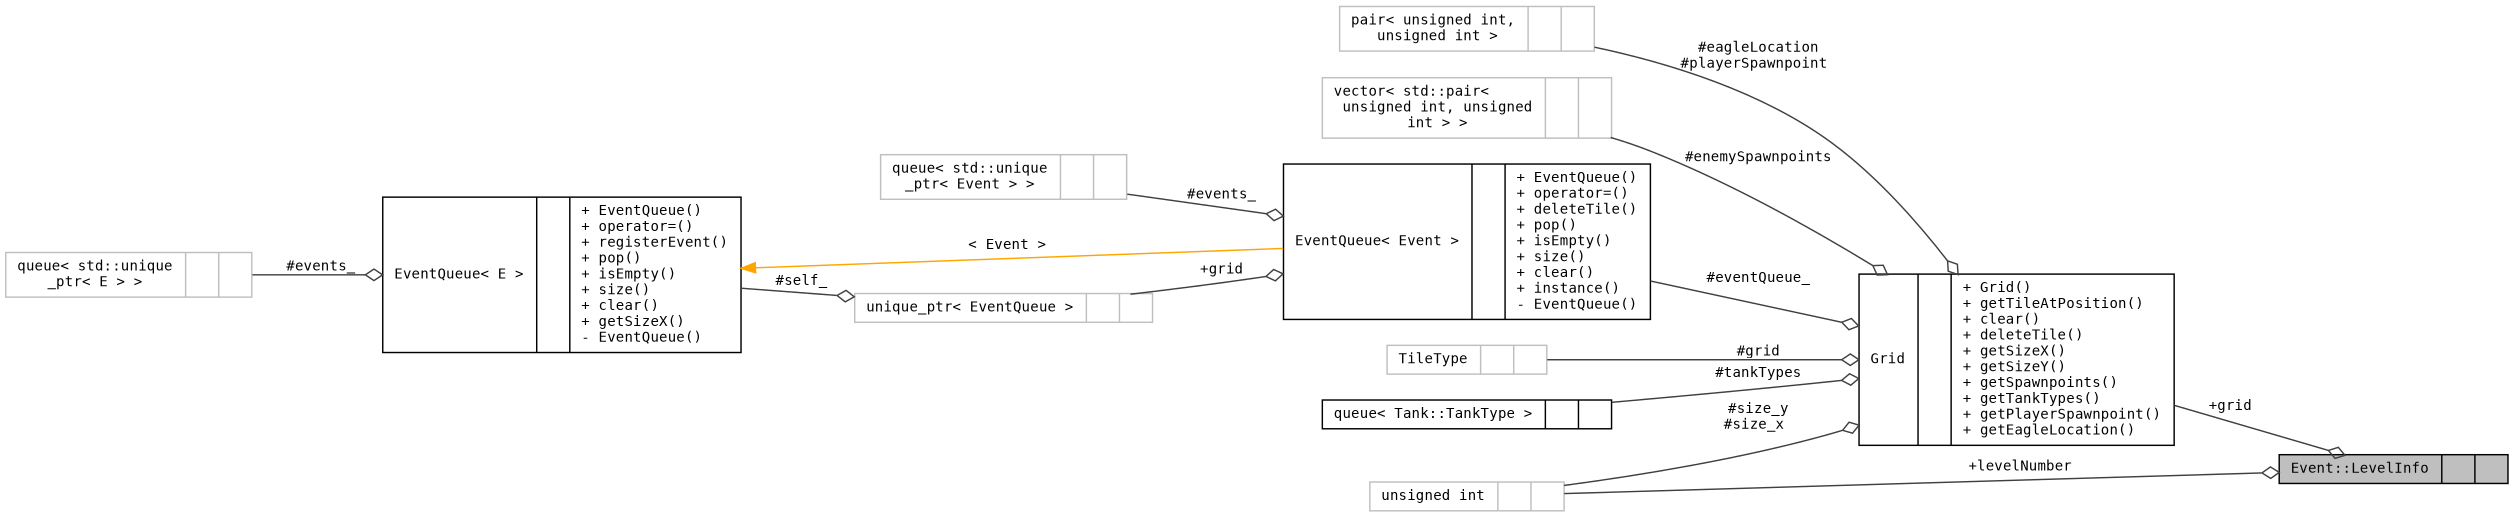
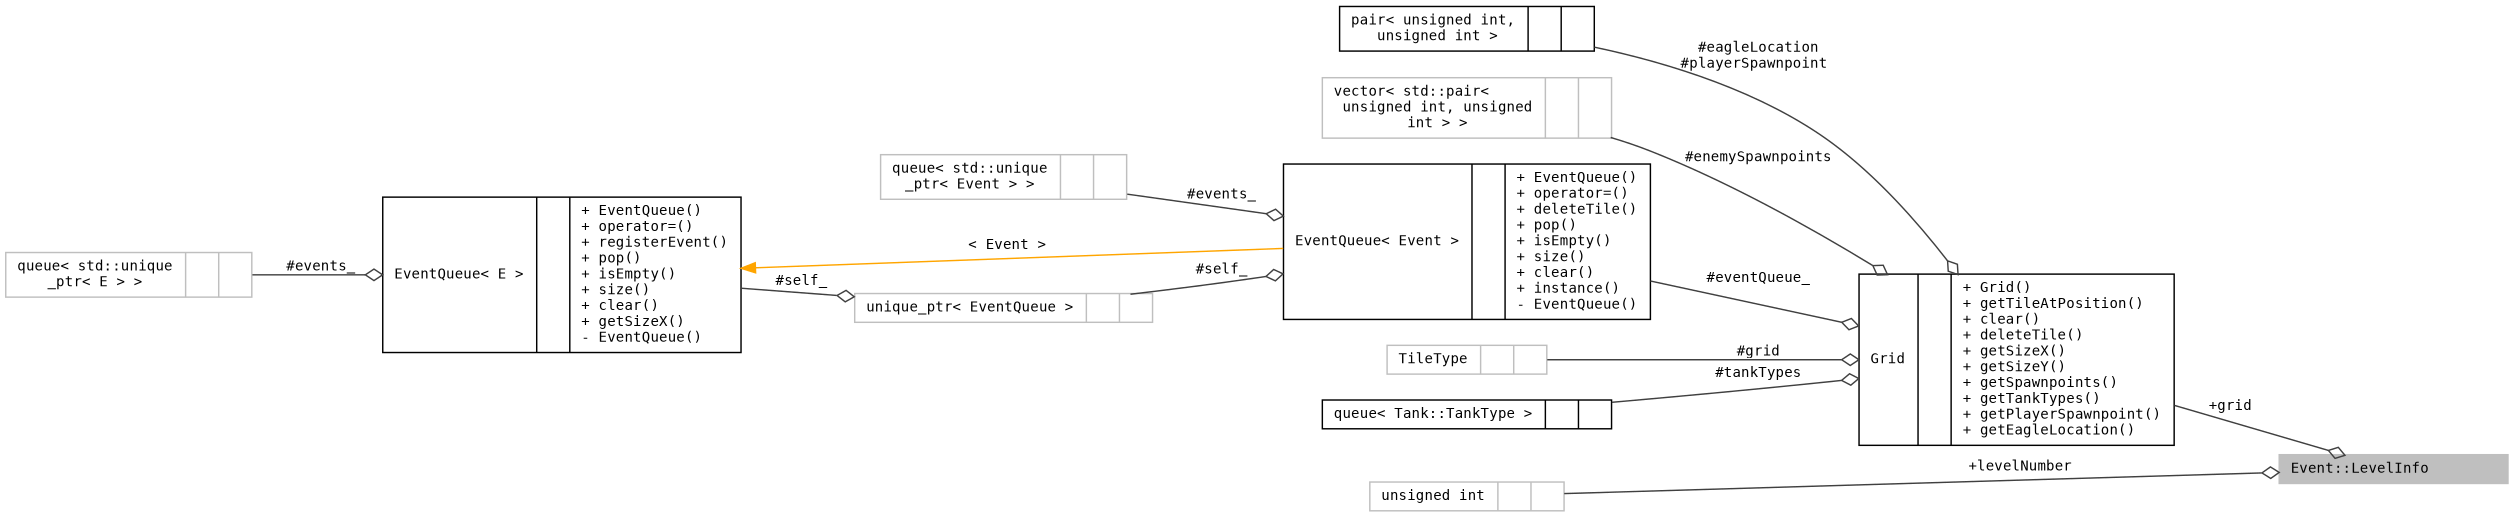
(1467, 29) -> (1467, 29)
(1218, 270) -> (1218, 270)
(1704, 463) -> none
(2394, 469) -> (2394, 469)
